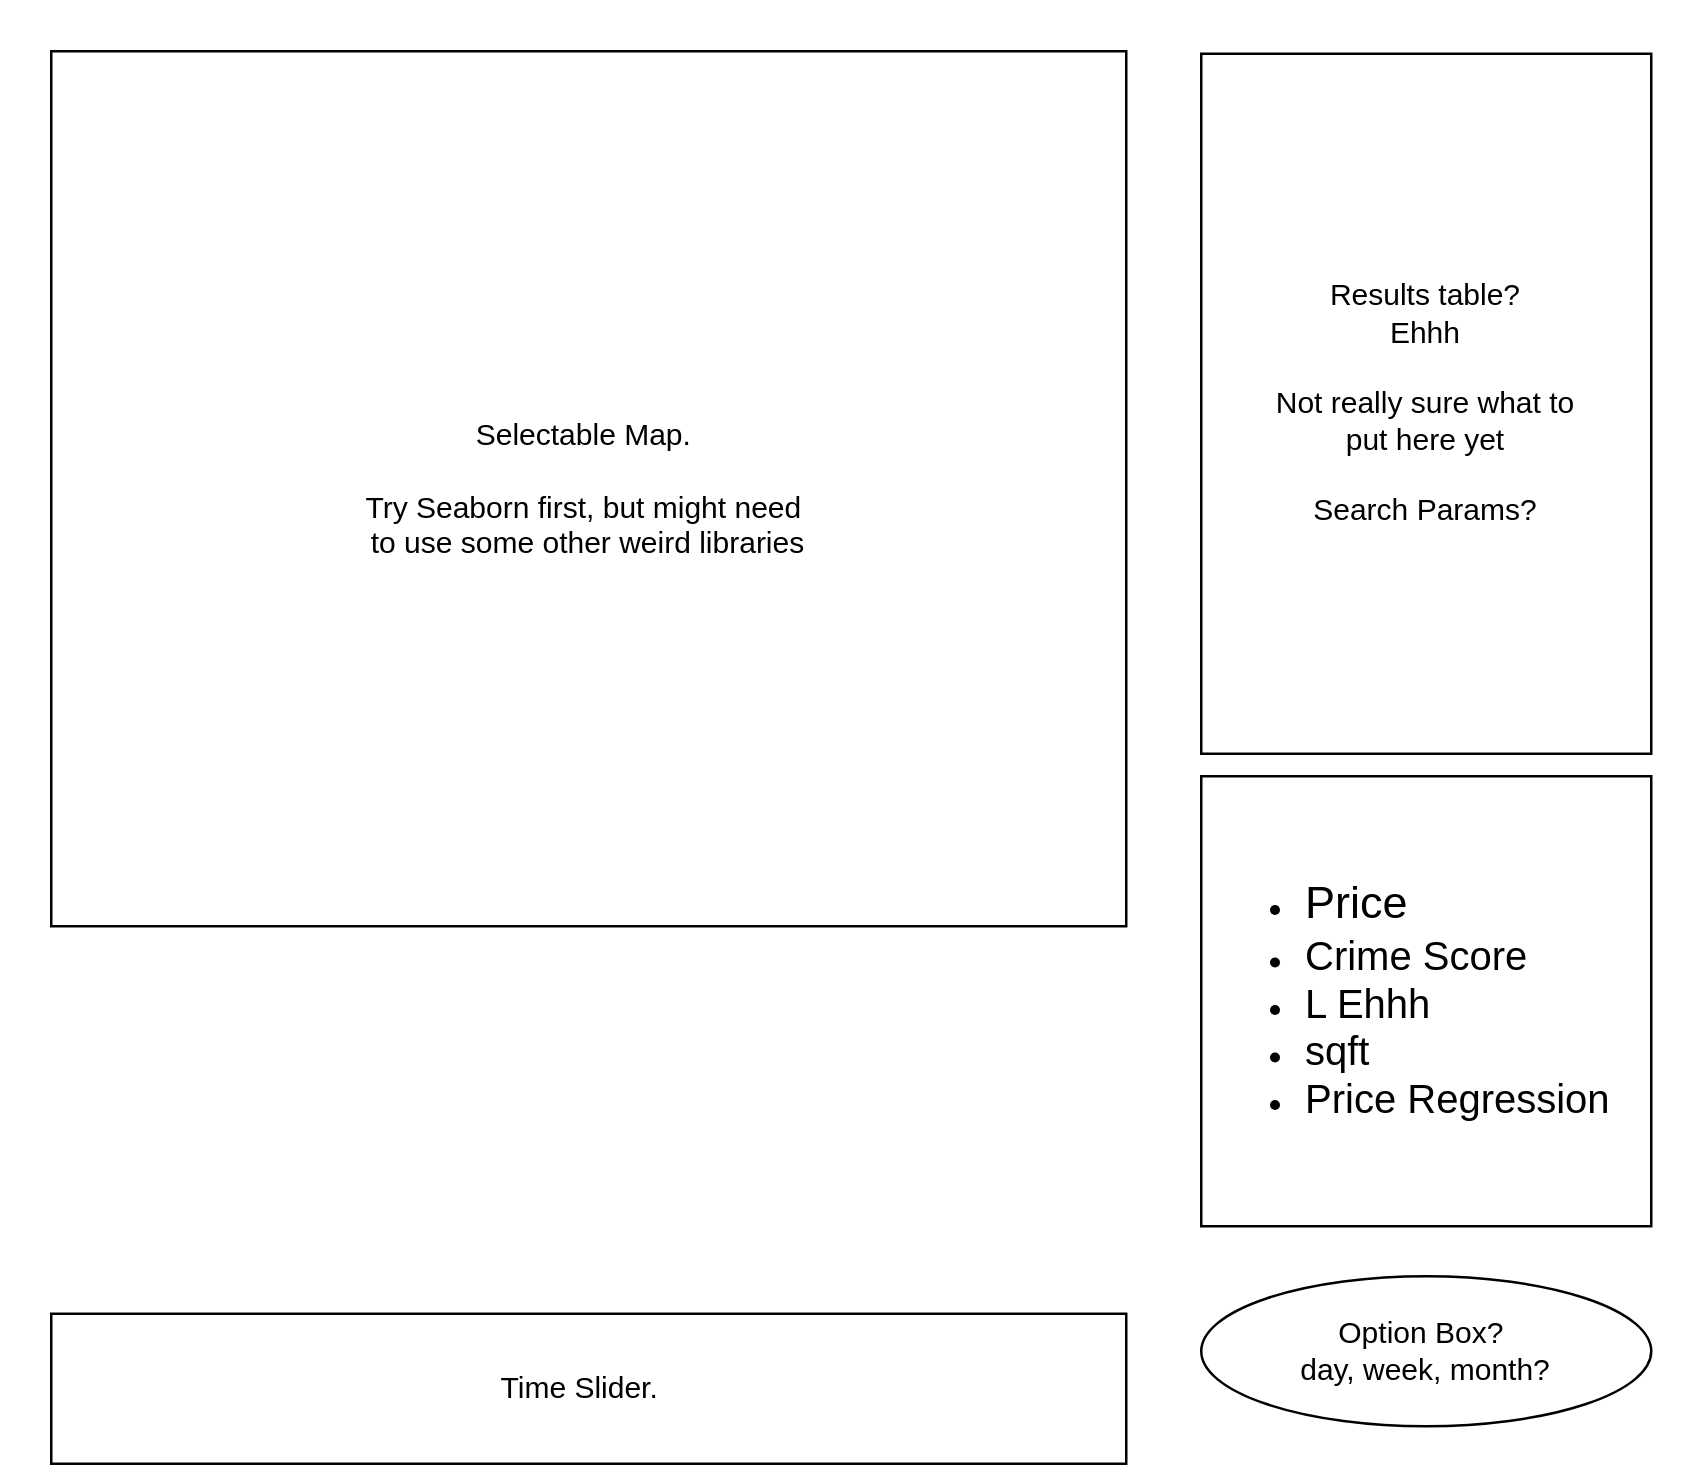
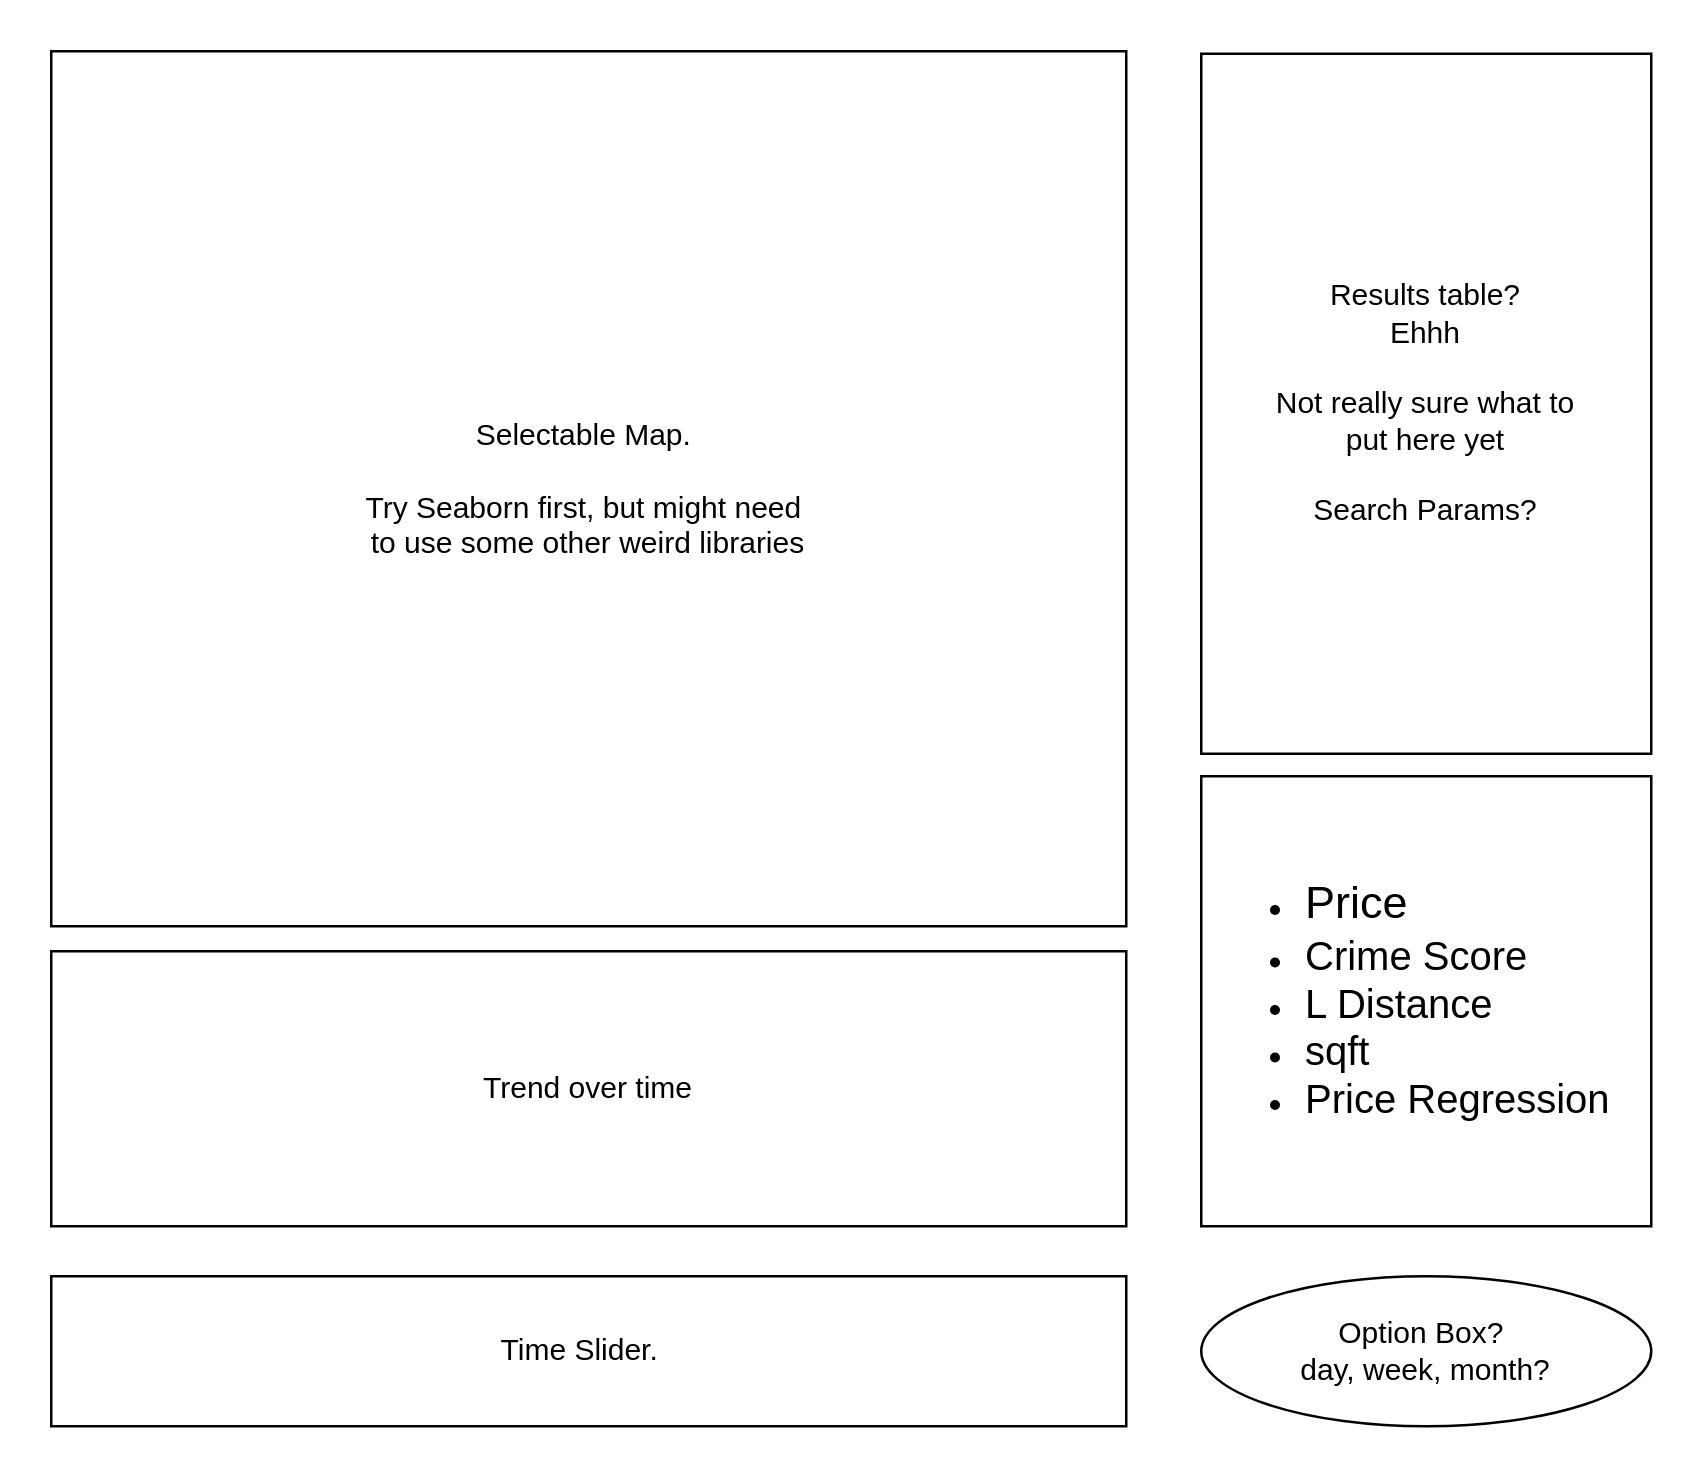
(1329, 1001) -> (1329, 1001)
none -> (589, 1089)
(589, 1389) -> (589, 1351)
